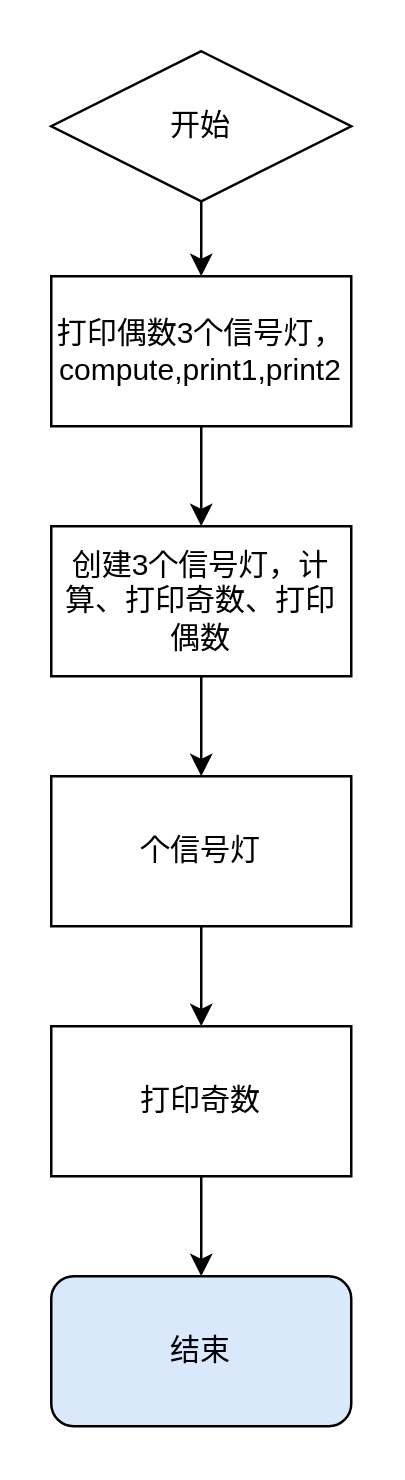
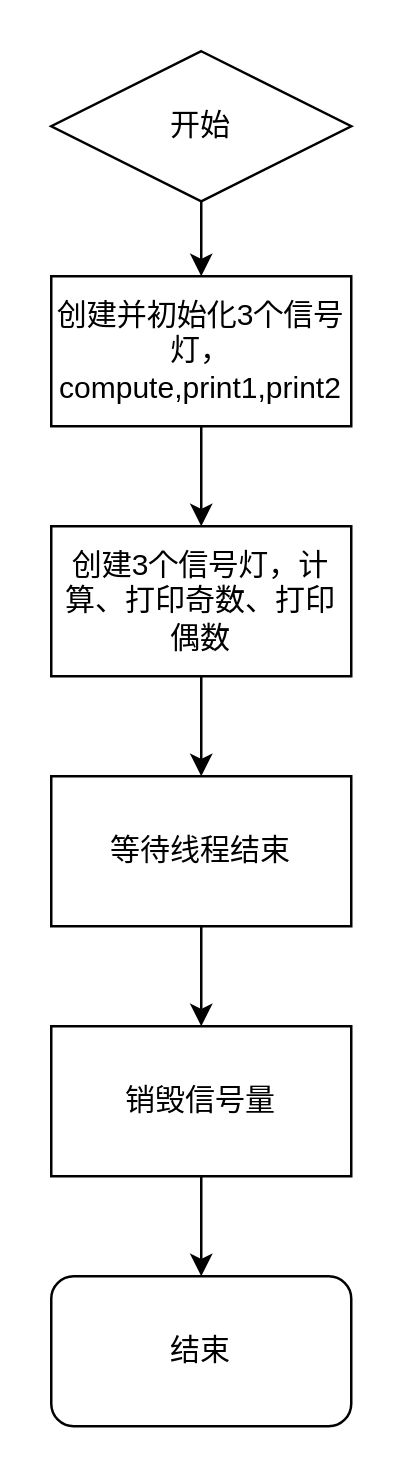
(201, 351) -> (201, 351)
(201, 851) -> (201, 851)
(201, 1101) -> (201, 1101)
(201, 1351) -> (201, 1351)
